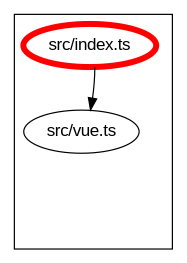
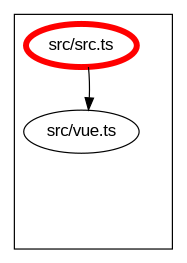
(90, 45) -> (81, 45)
